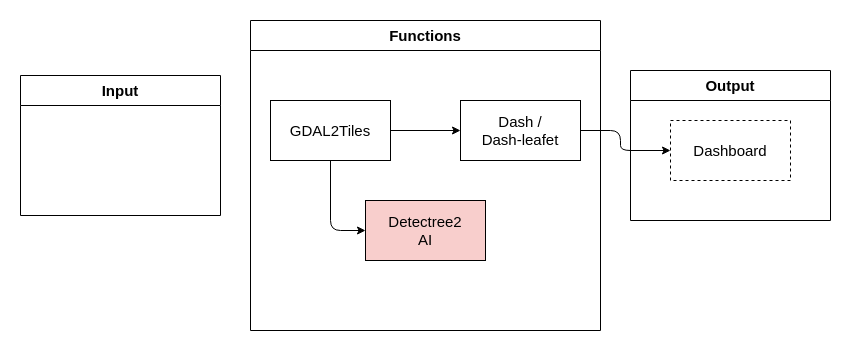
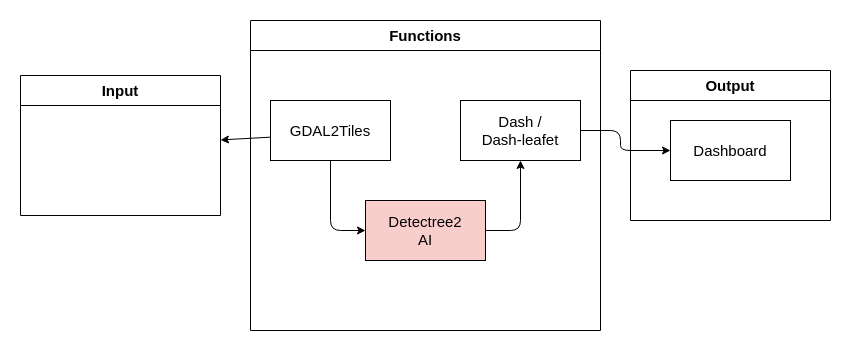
(422, 131) -> (248, 138)
(731, 151) -> (731, 151)
none -> (521, 211)
